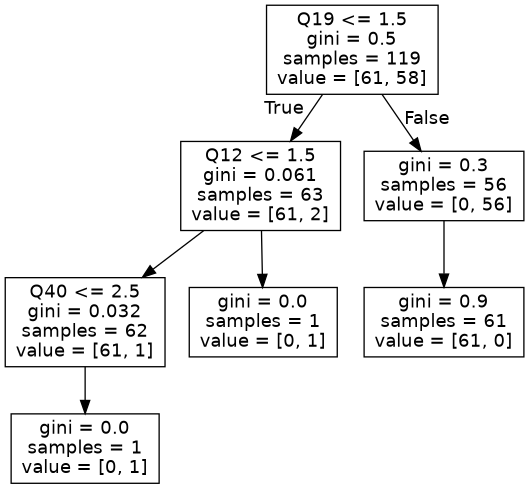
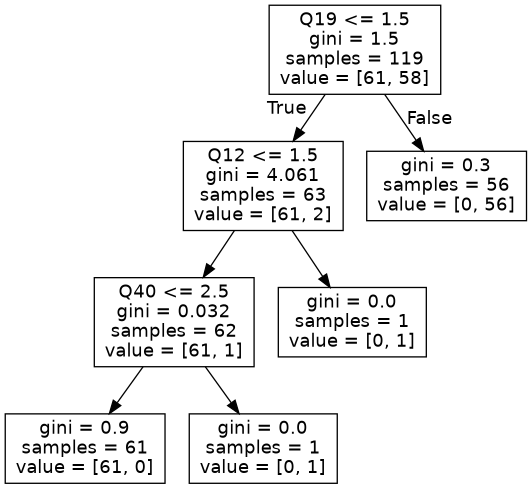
(352, 50) -> (355, 50)
(261, 186) -> (263, 186)
(444, 247) -> (130, 385)
